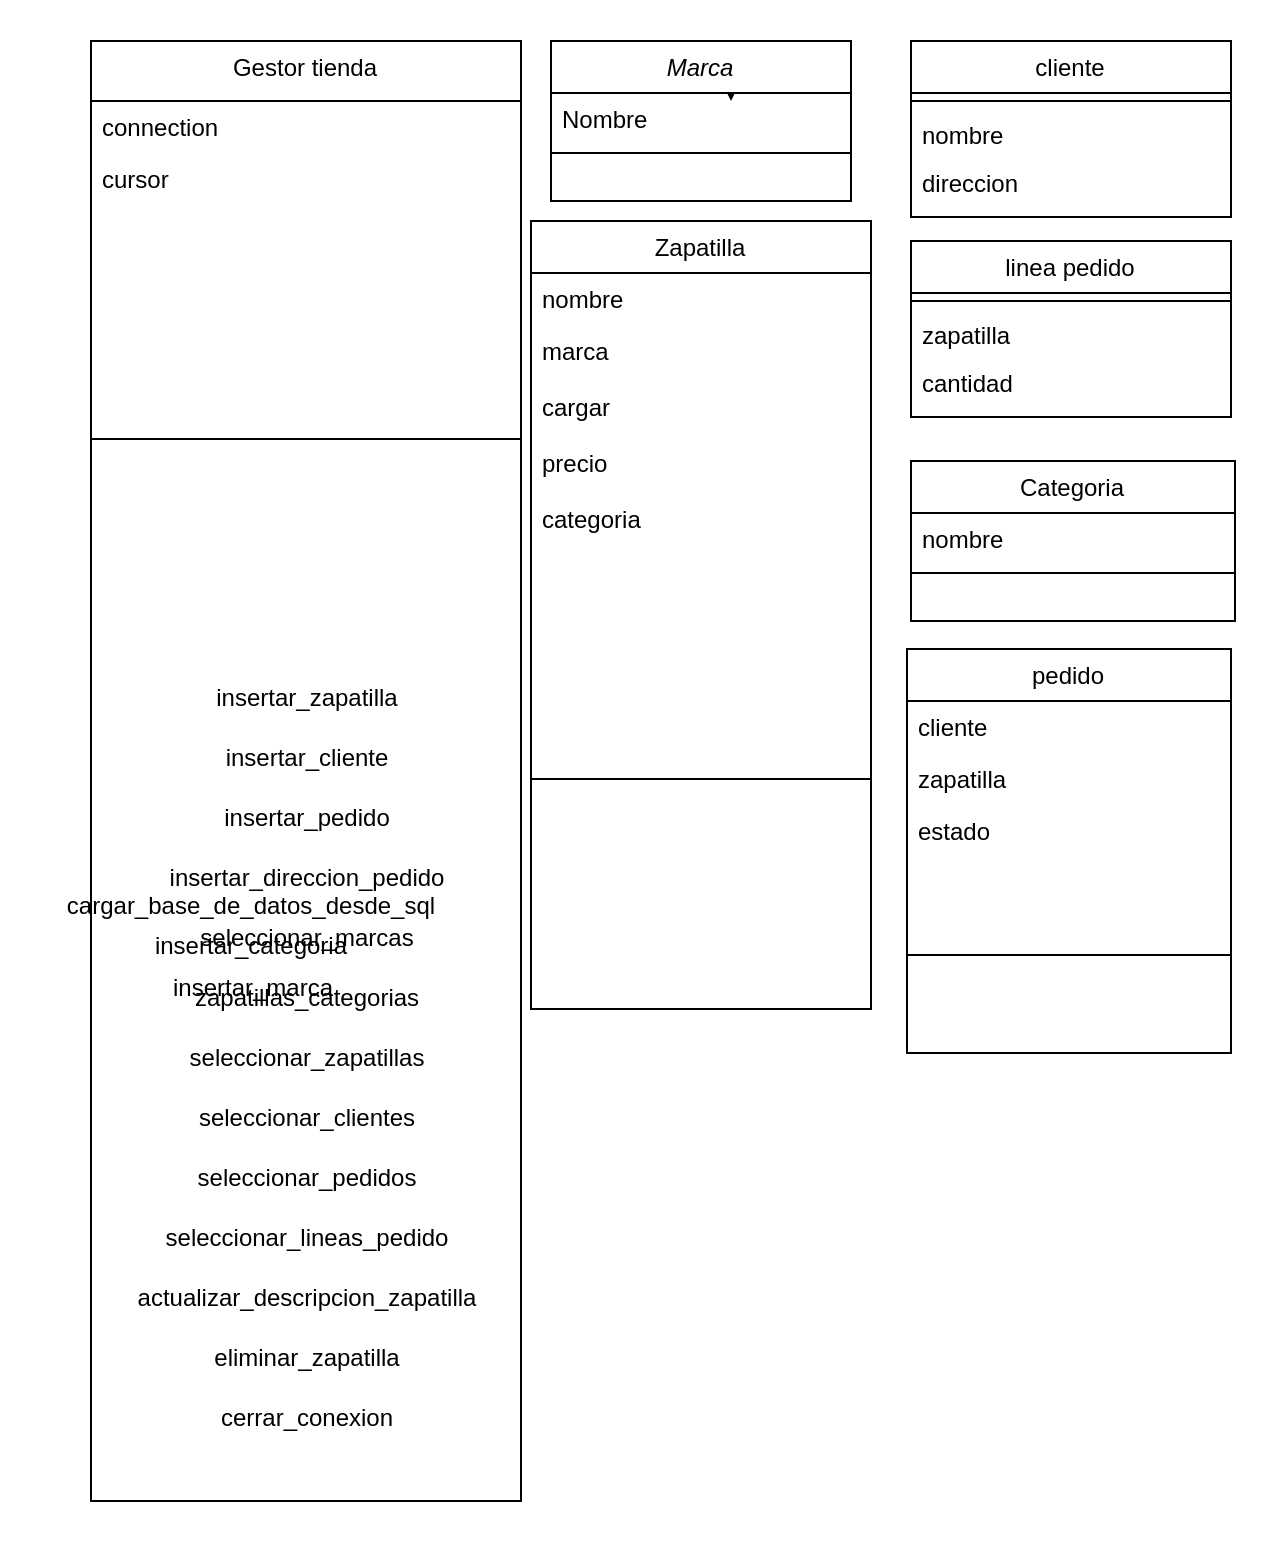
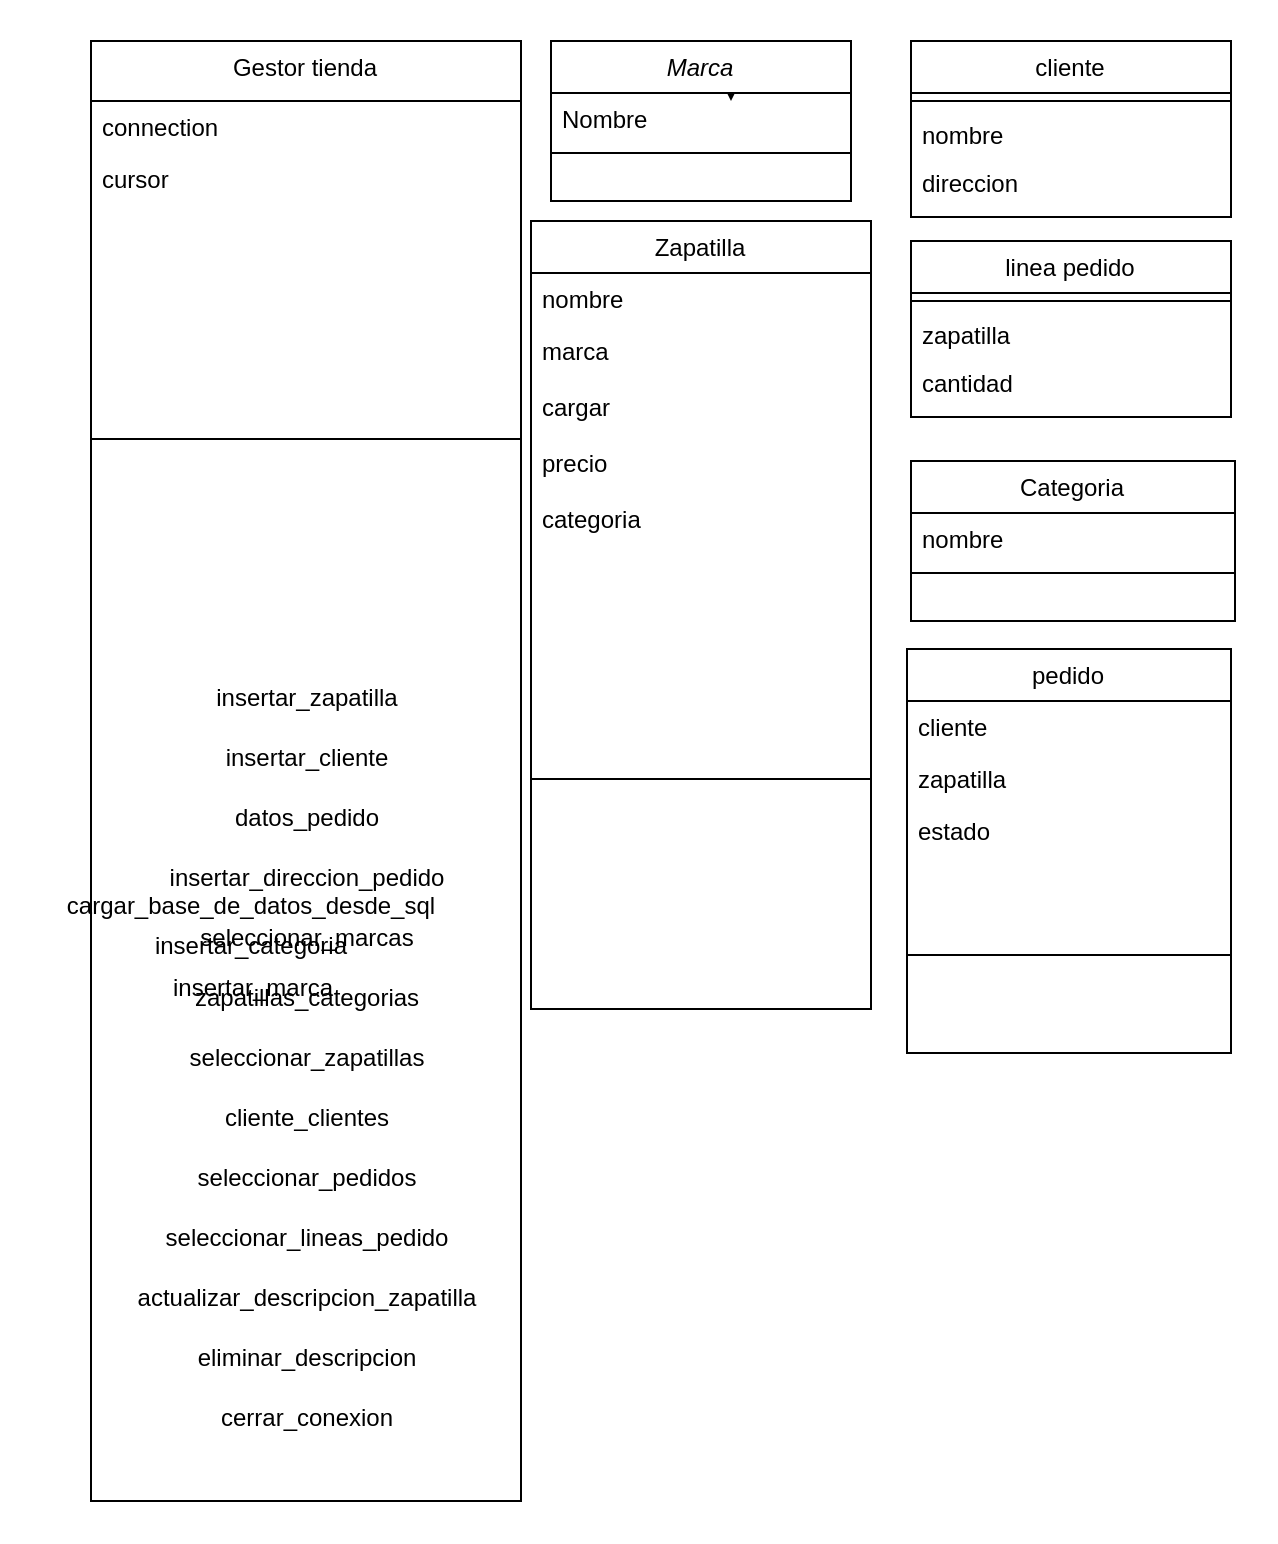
(308, 819) -> (308, 819)
(308, 1119) -> (308, 1119)
(308, 1359) -> (308, 1359)
